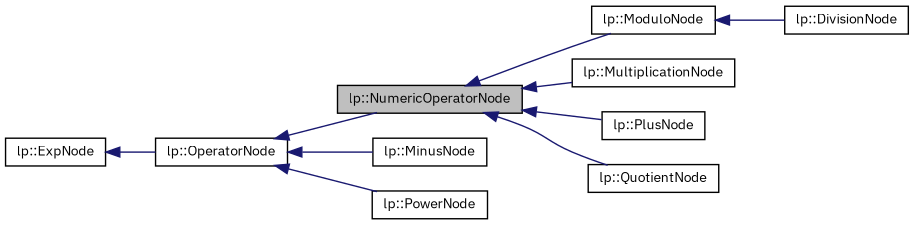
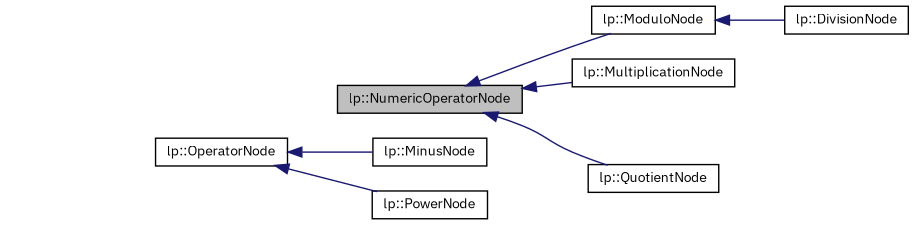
(333, 124) -> none
(653, 126) -> none
(56, 152) -> none
